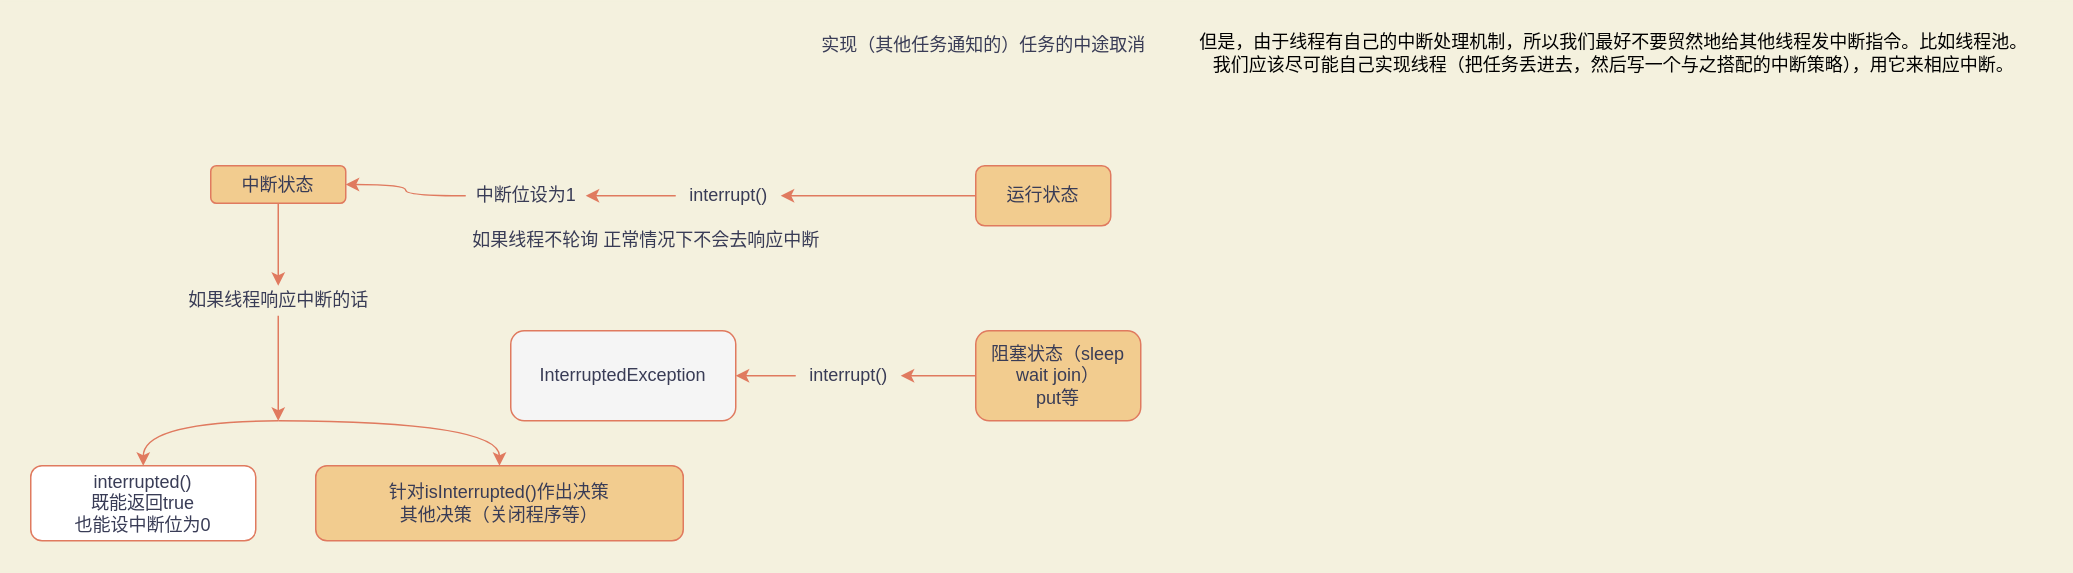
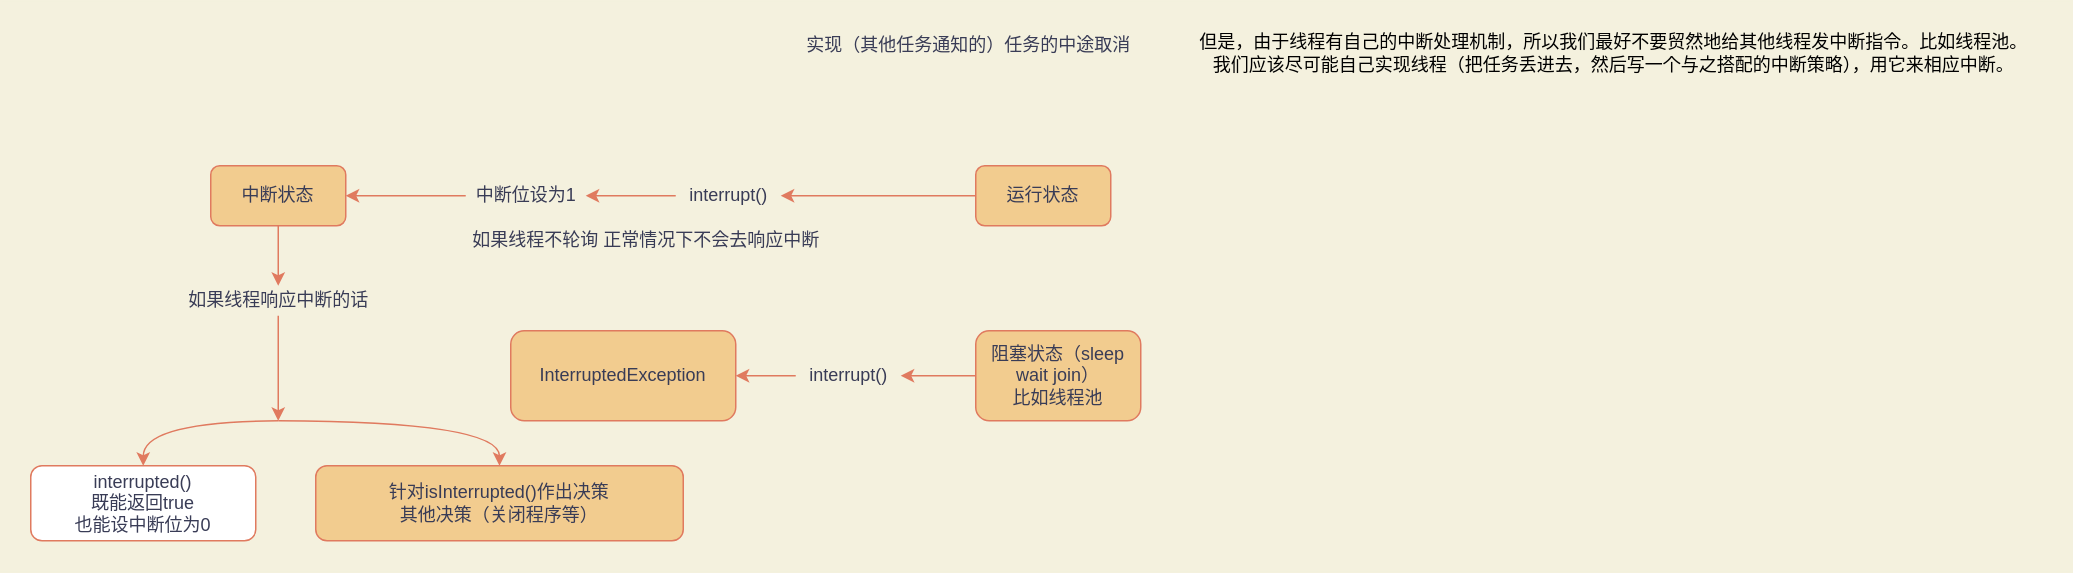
(983, 46) -> (968, 46)
(278, 185) -> (278, 196)
(623, 376) -> (623, 376)
(1058, 376) -> (1058, 376)
